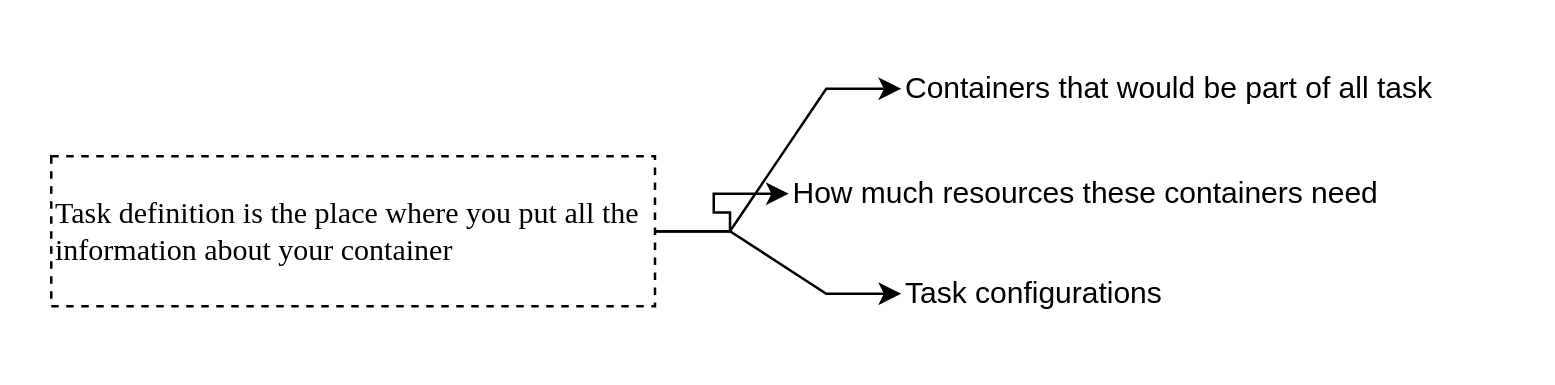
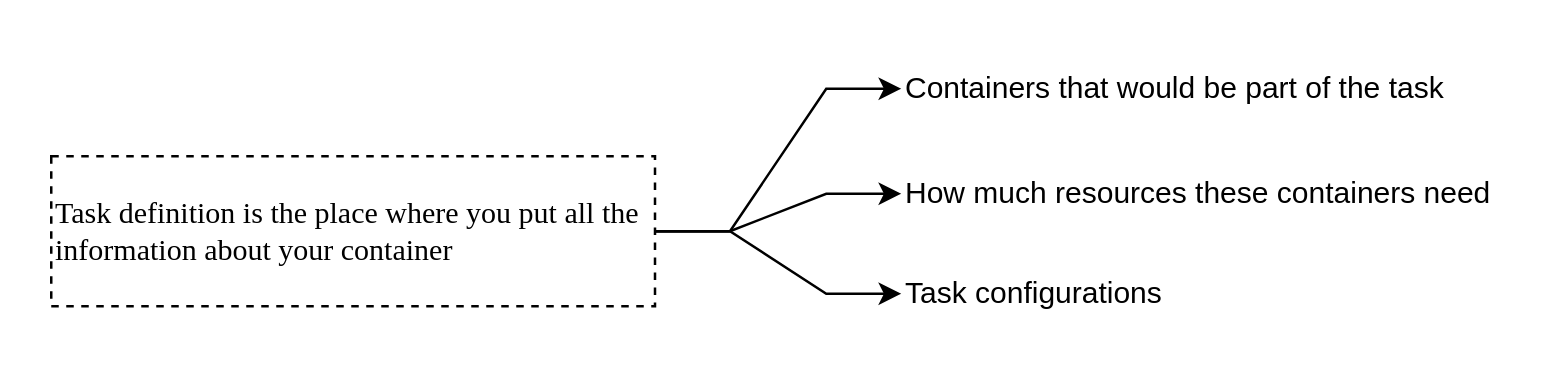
(1191, 89) -> (1191, 89)
(1089, 194) -> (1201, 194)
